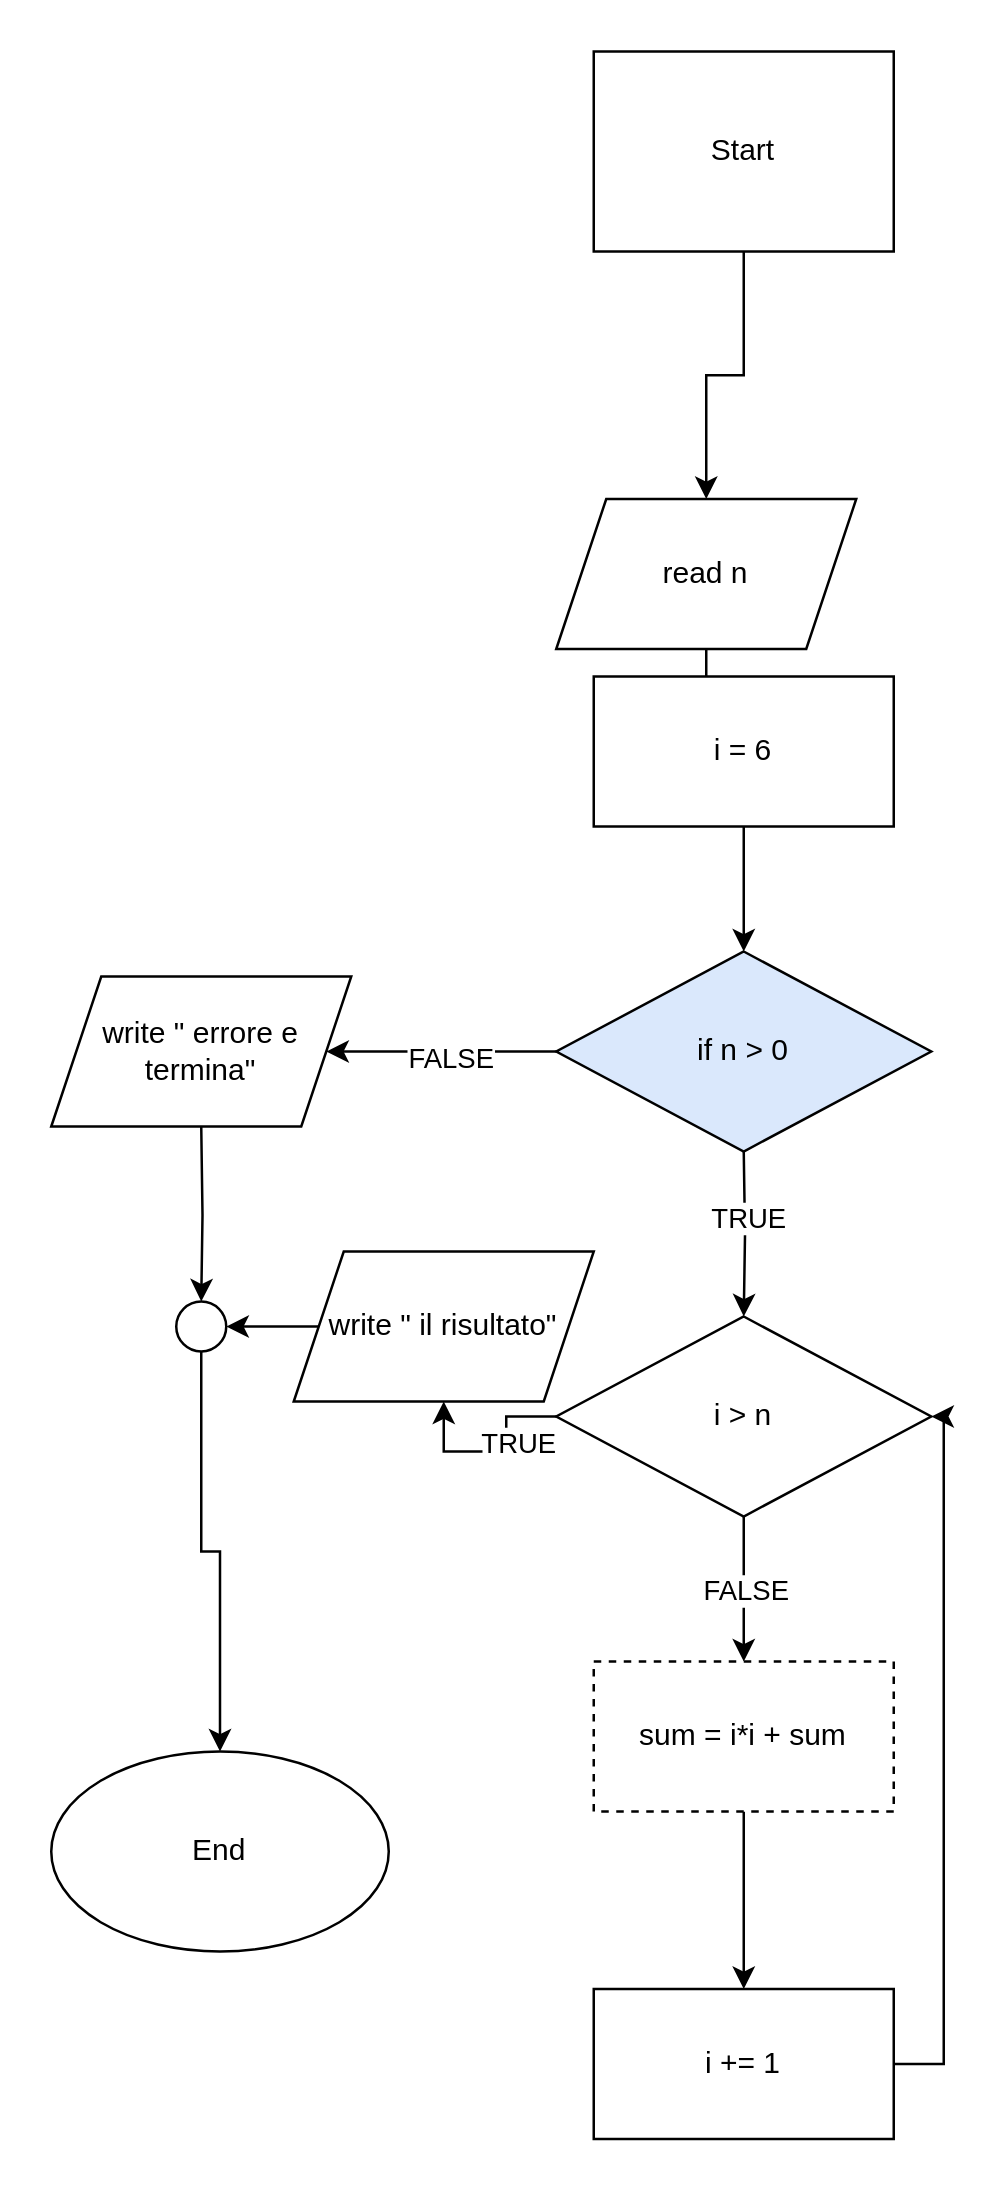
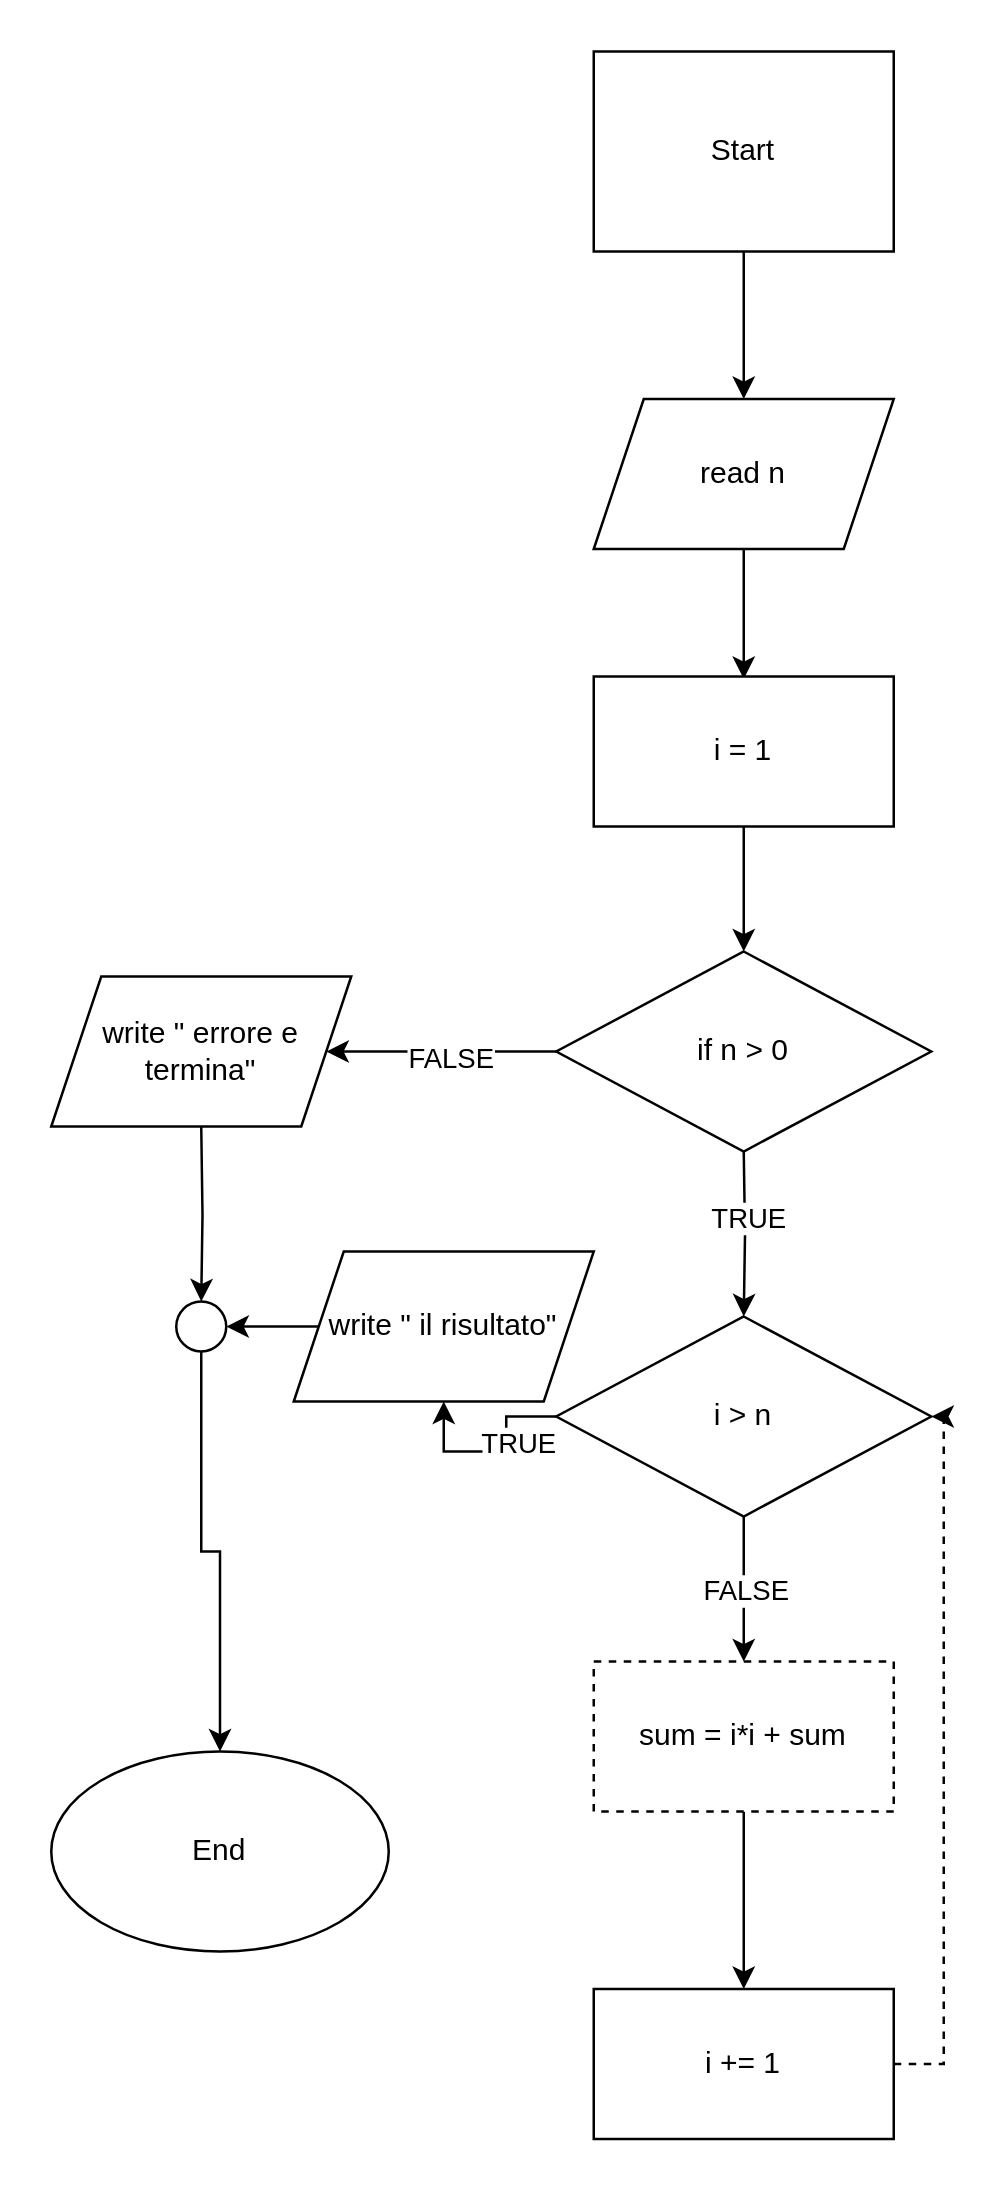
(706, 574) -> (744, 474)
(744, 751) -> (744, 751)
(744, 1051) -> (744, 1051)
(944, 1767) -> (944, 1767)
